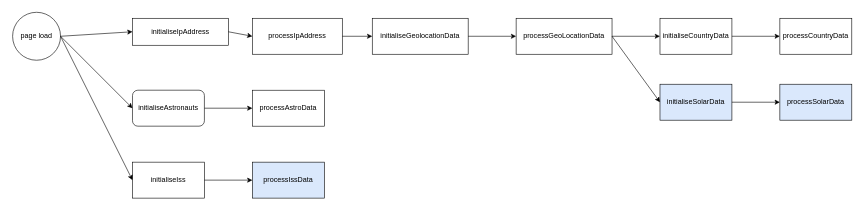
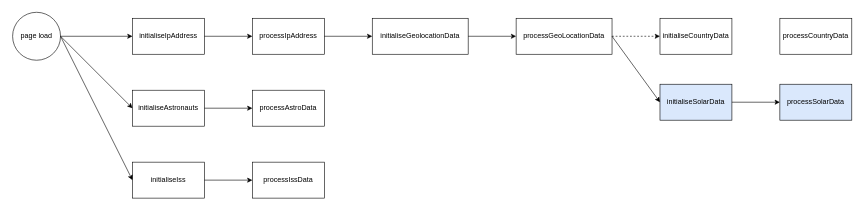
(180, 32) -> (168, 36)
(297, 36) -> (288, 36)
(635, 36) -> (635, 36)
(774, 36) -> none
(168, 108) -> (168, 108)
(288, 180) -> (288, 180)
